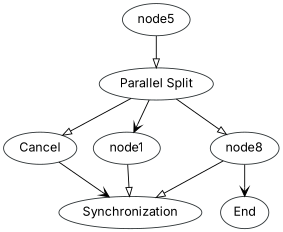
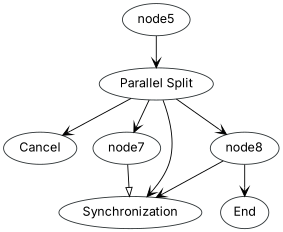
(156, 47) -> (156, 47)
(198, 114) -> (198, 114)
(101, 115) -> (101, 115)
(127, 148) -> (127, 148)
(80, 177) -> (172, 147)
(194, 177) -> (194, 177)
